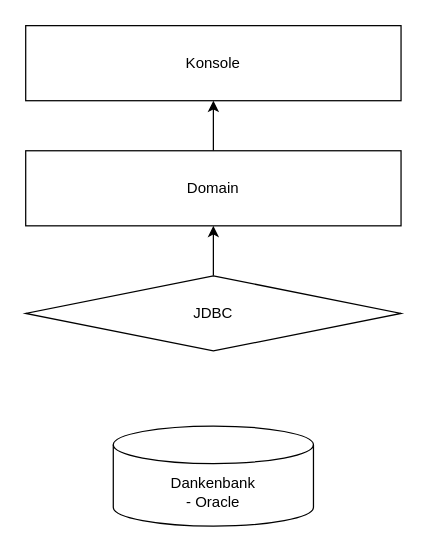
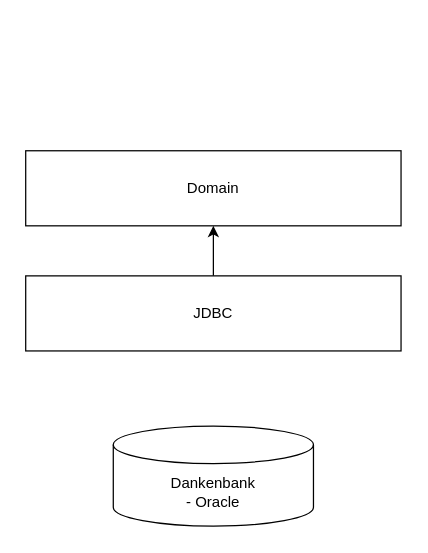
(213, 63) -> none
(213, 130) -> none
(213, 313) -> (213, 313)
